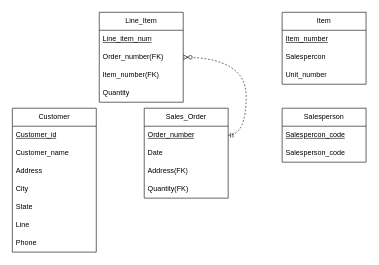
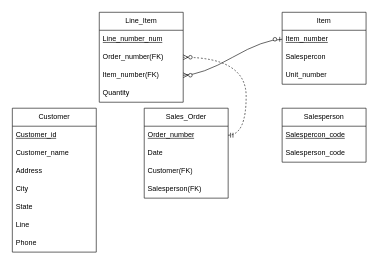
(127, 39) -> (132, 39)
none -> (233, 57)
(170, 171) -> (172, 171)
(171, 189) -> (177, 189)
